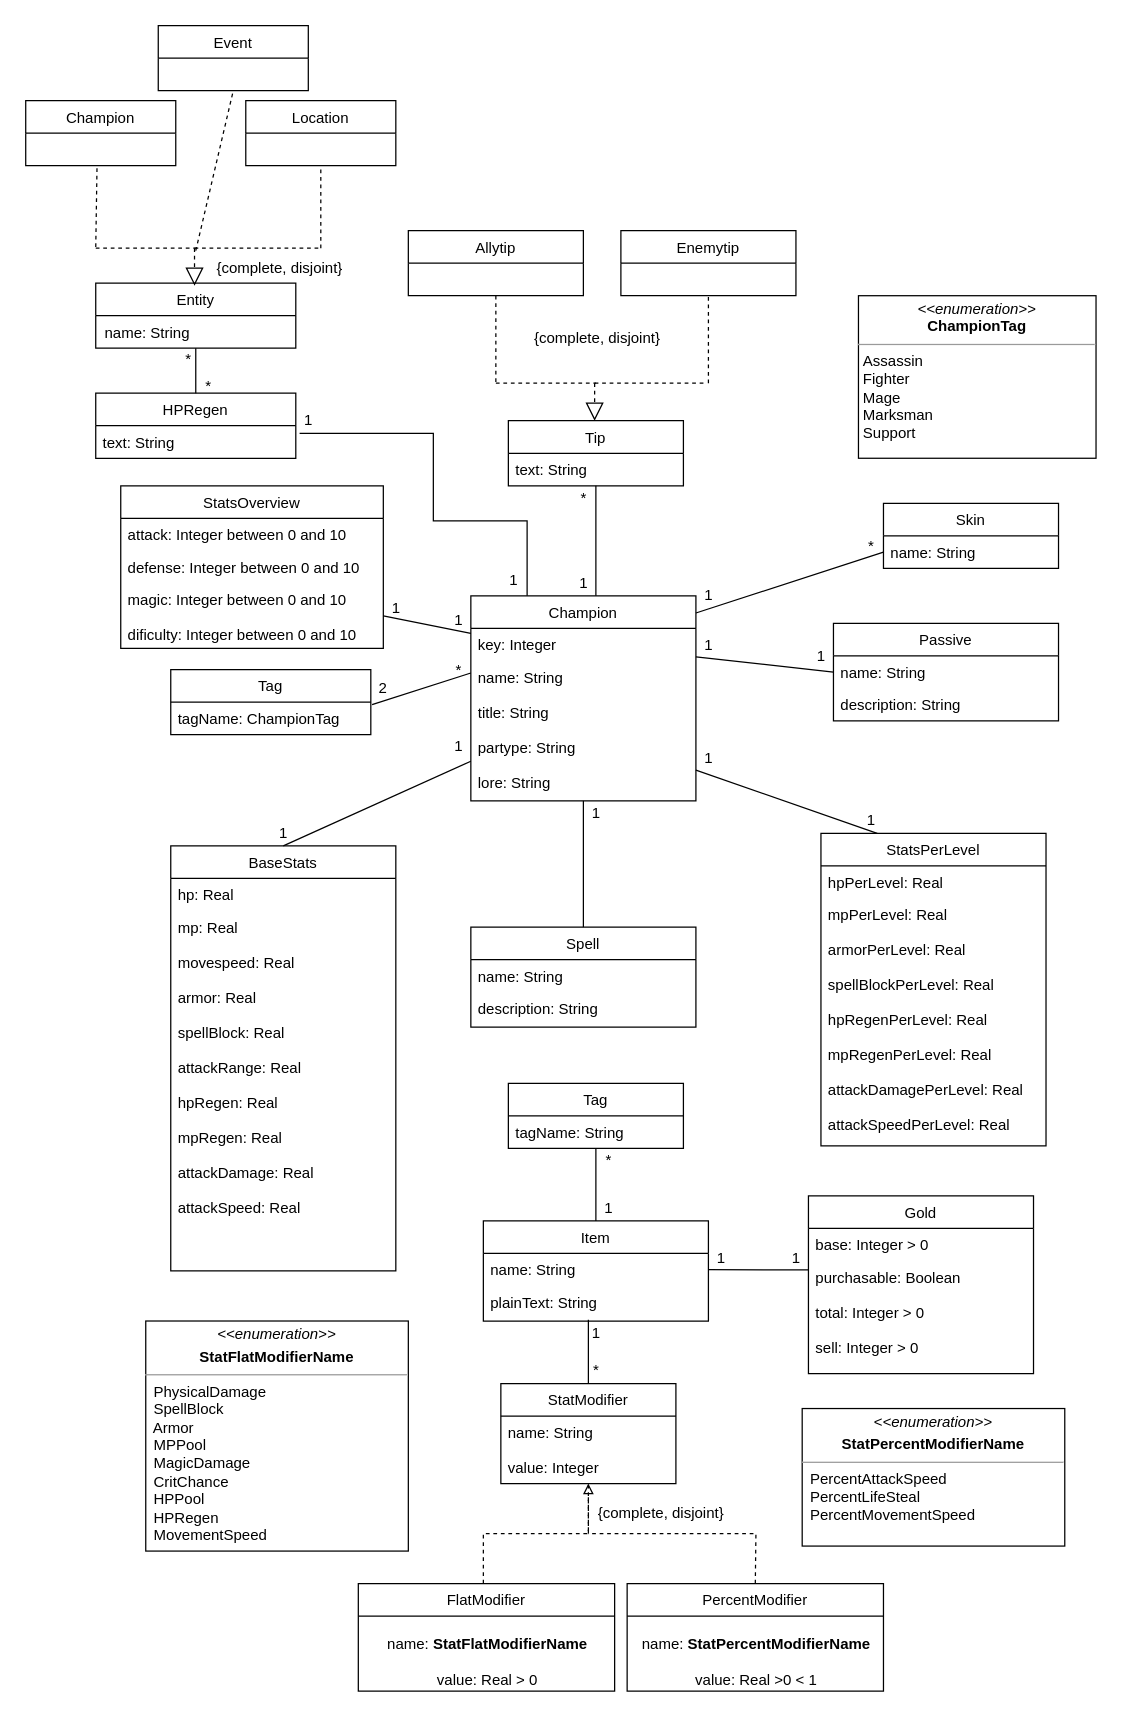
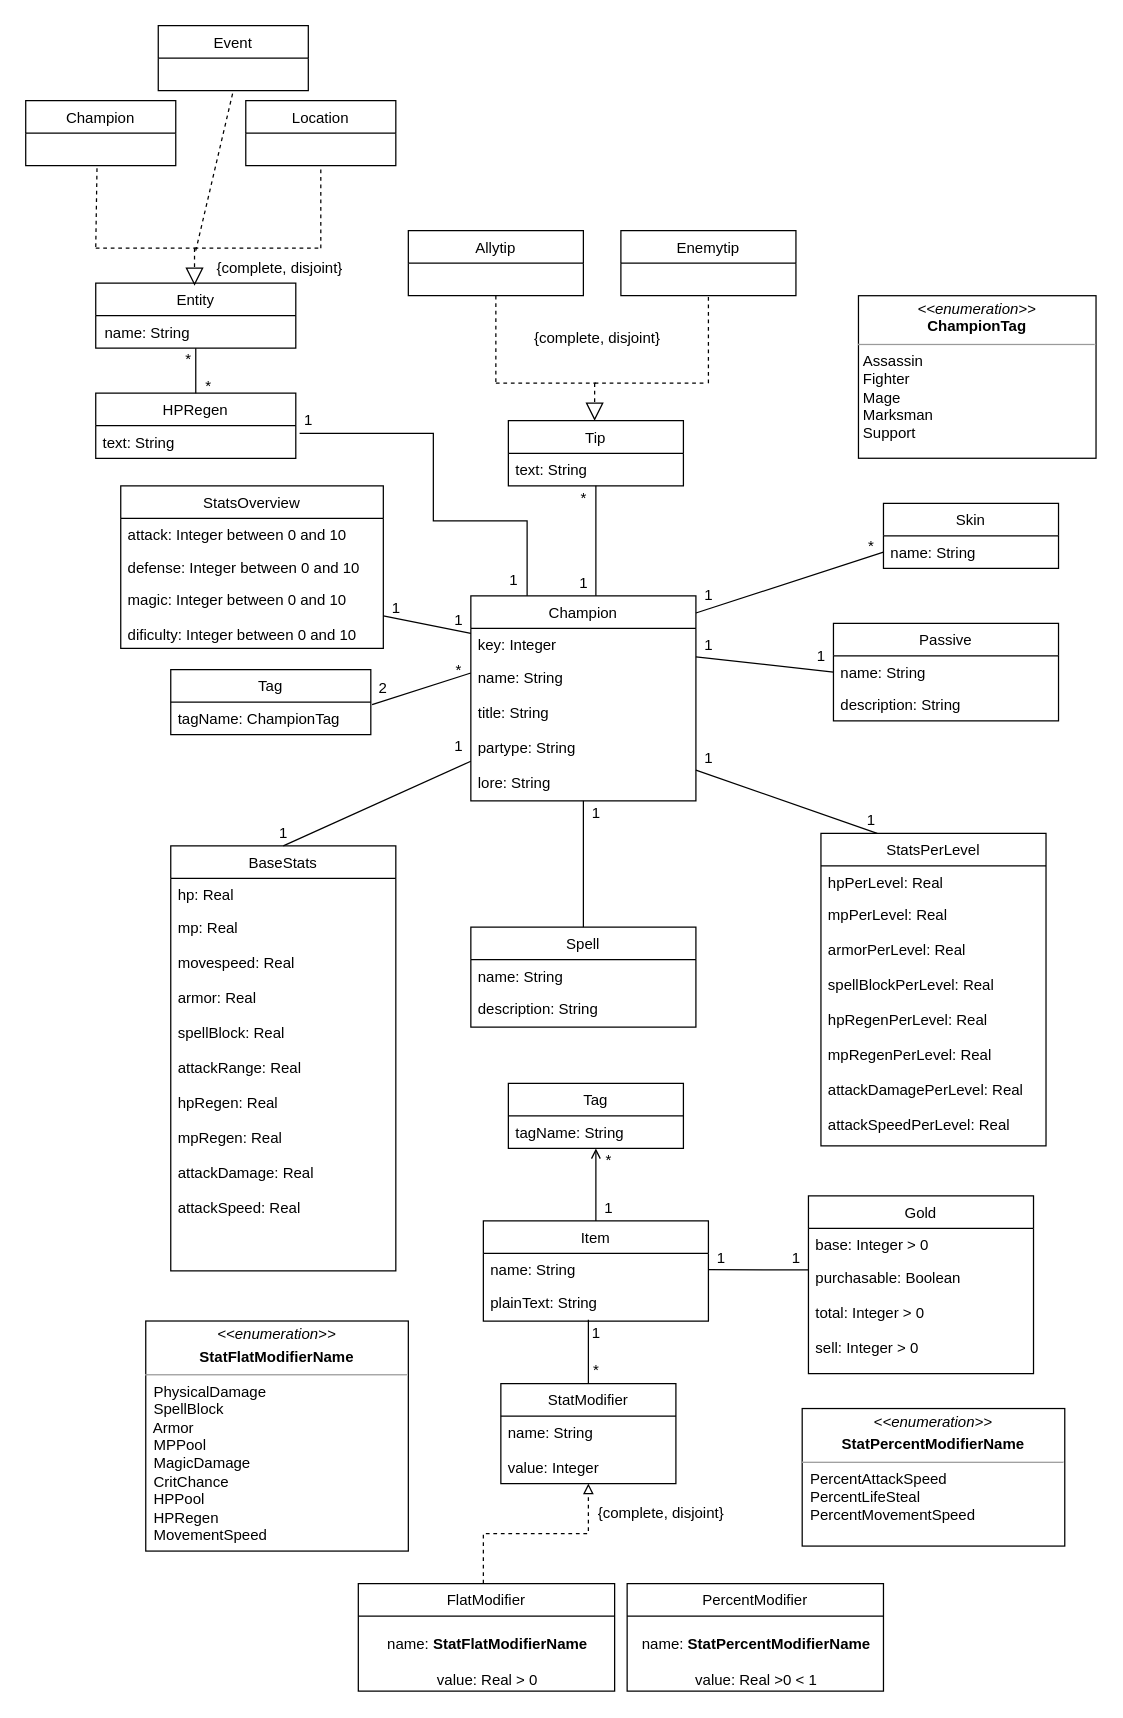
(596, 1154) -> (596, 1155)
(697, 1533) -> none
